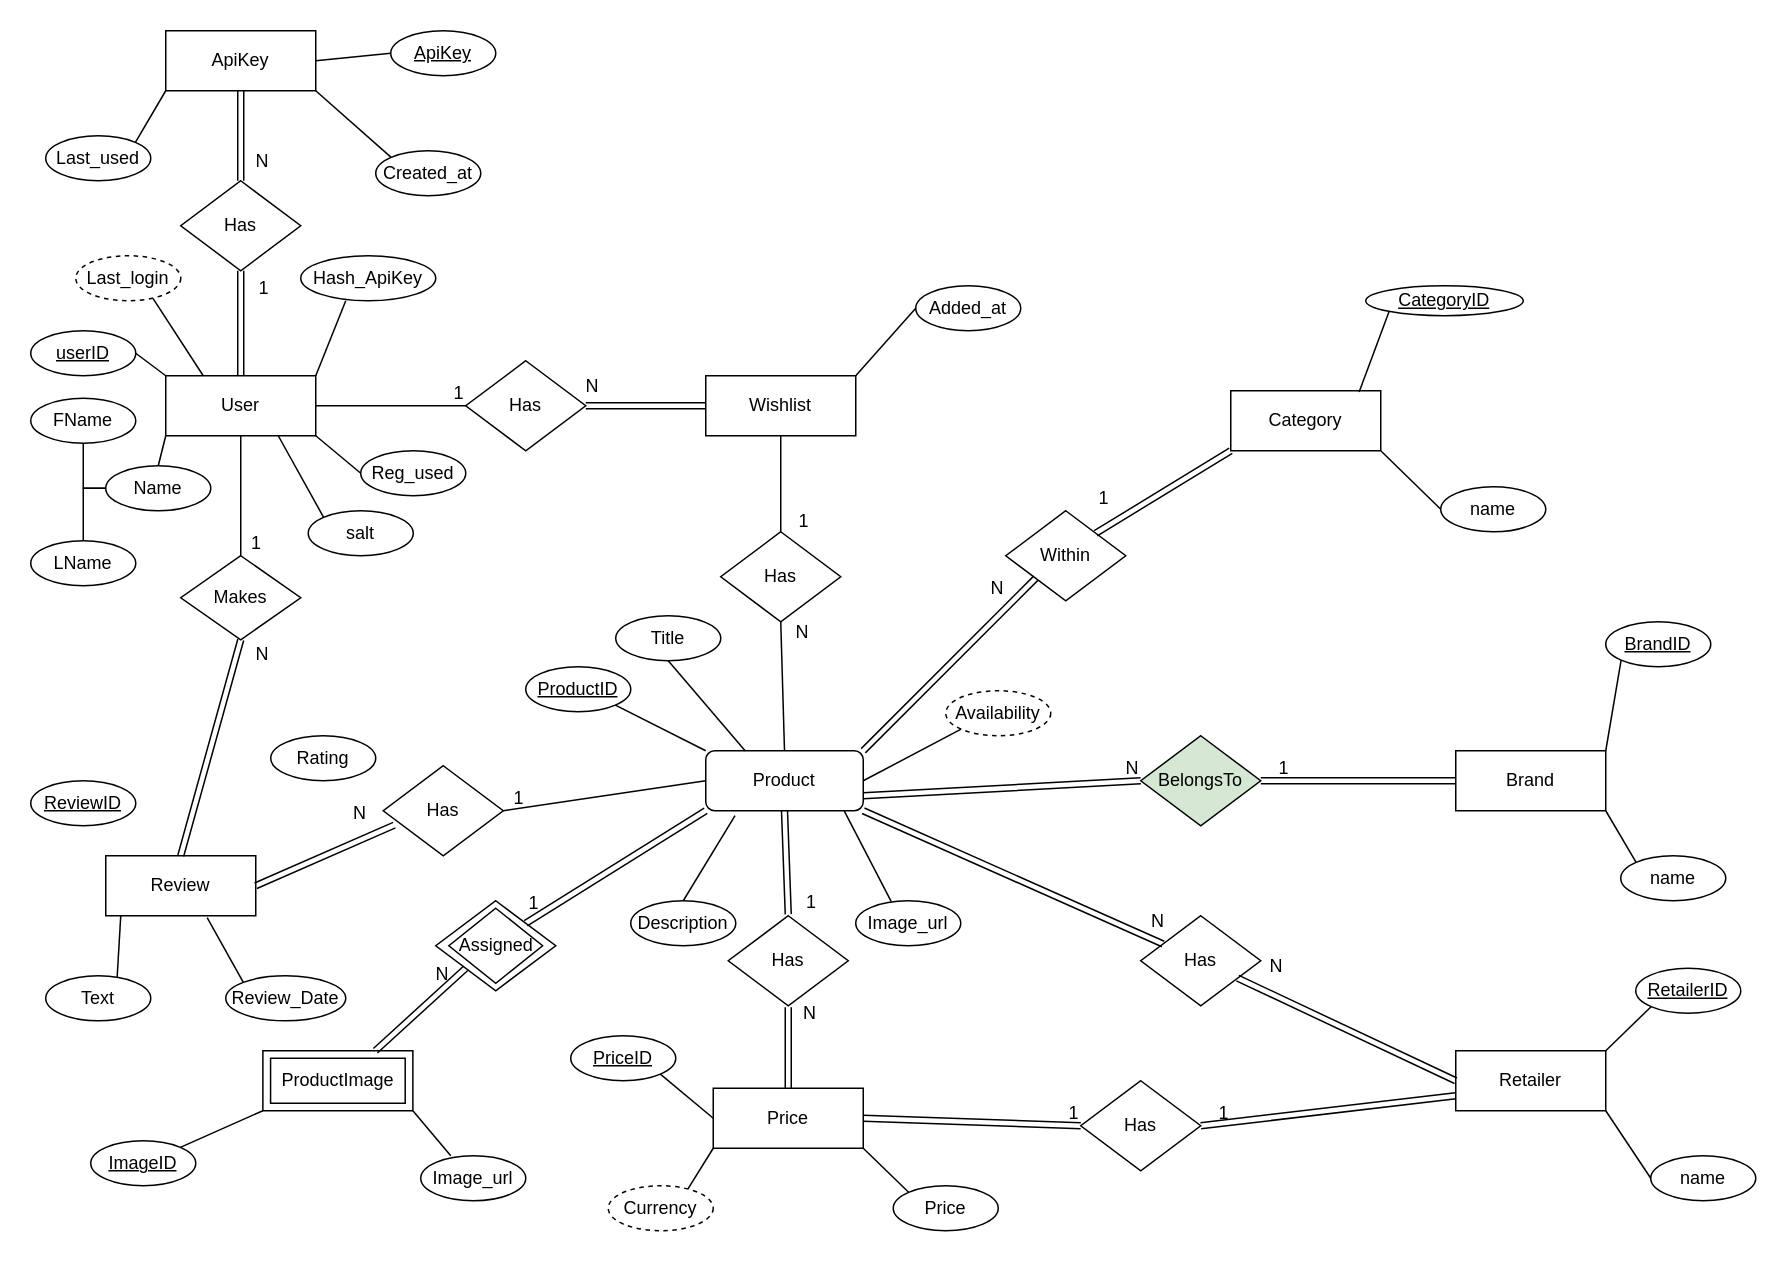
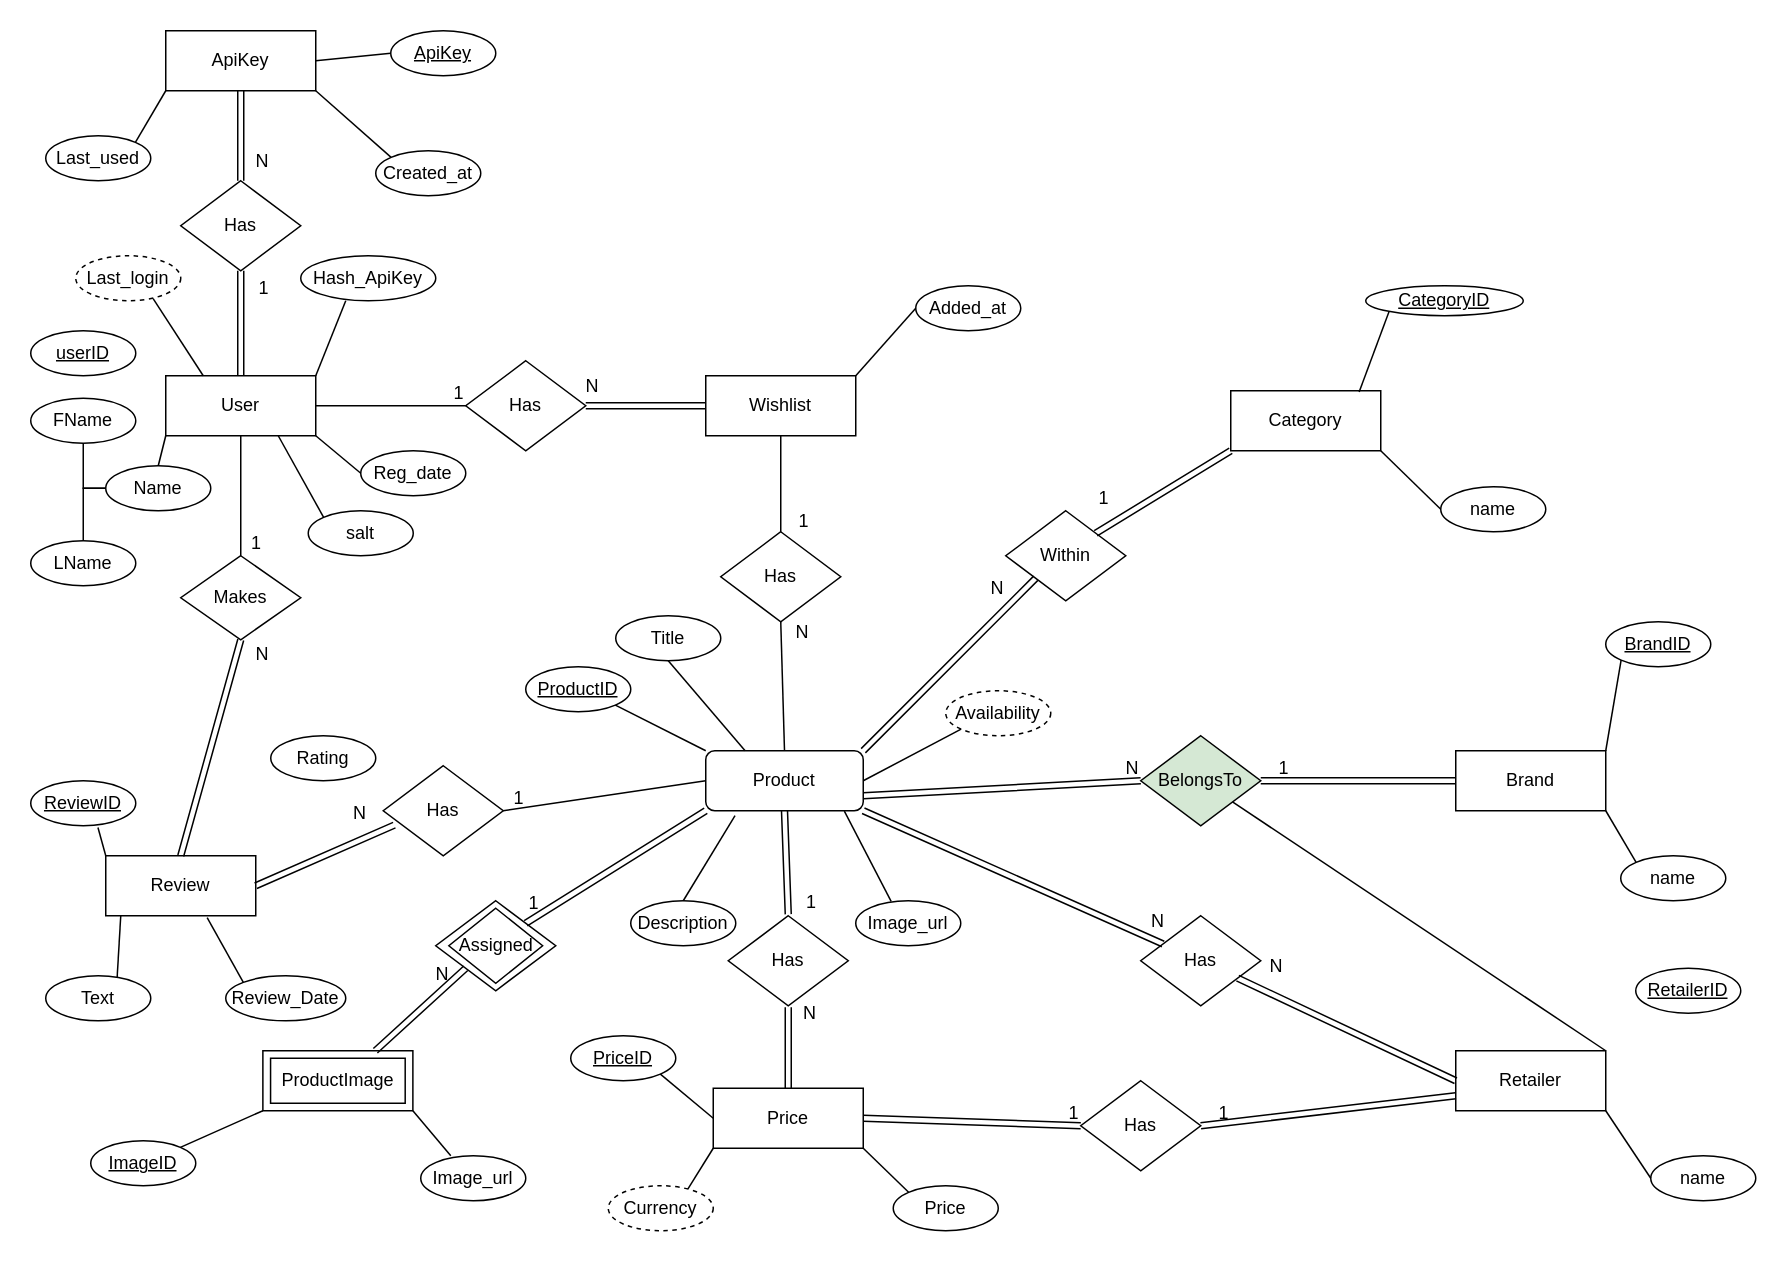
(151, 365) -> none
(413, 473) -> (413, 473)
none -> (102, 841)
(1628, 1029) -> (1419, 926)
